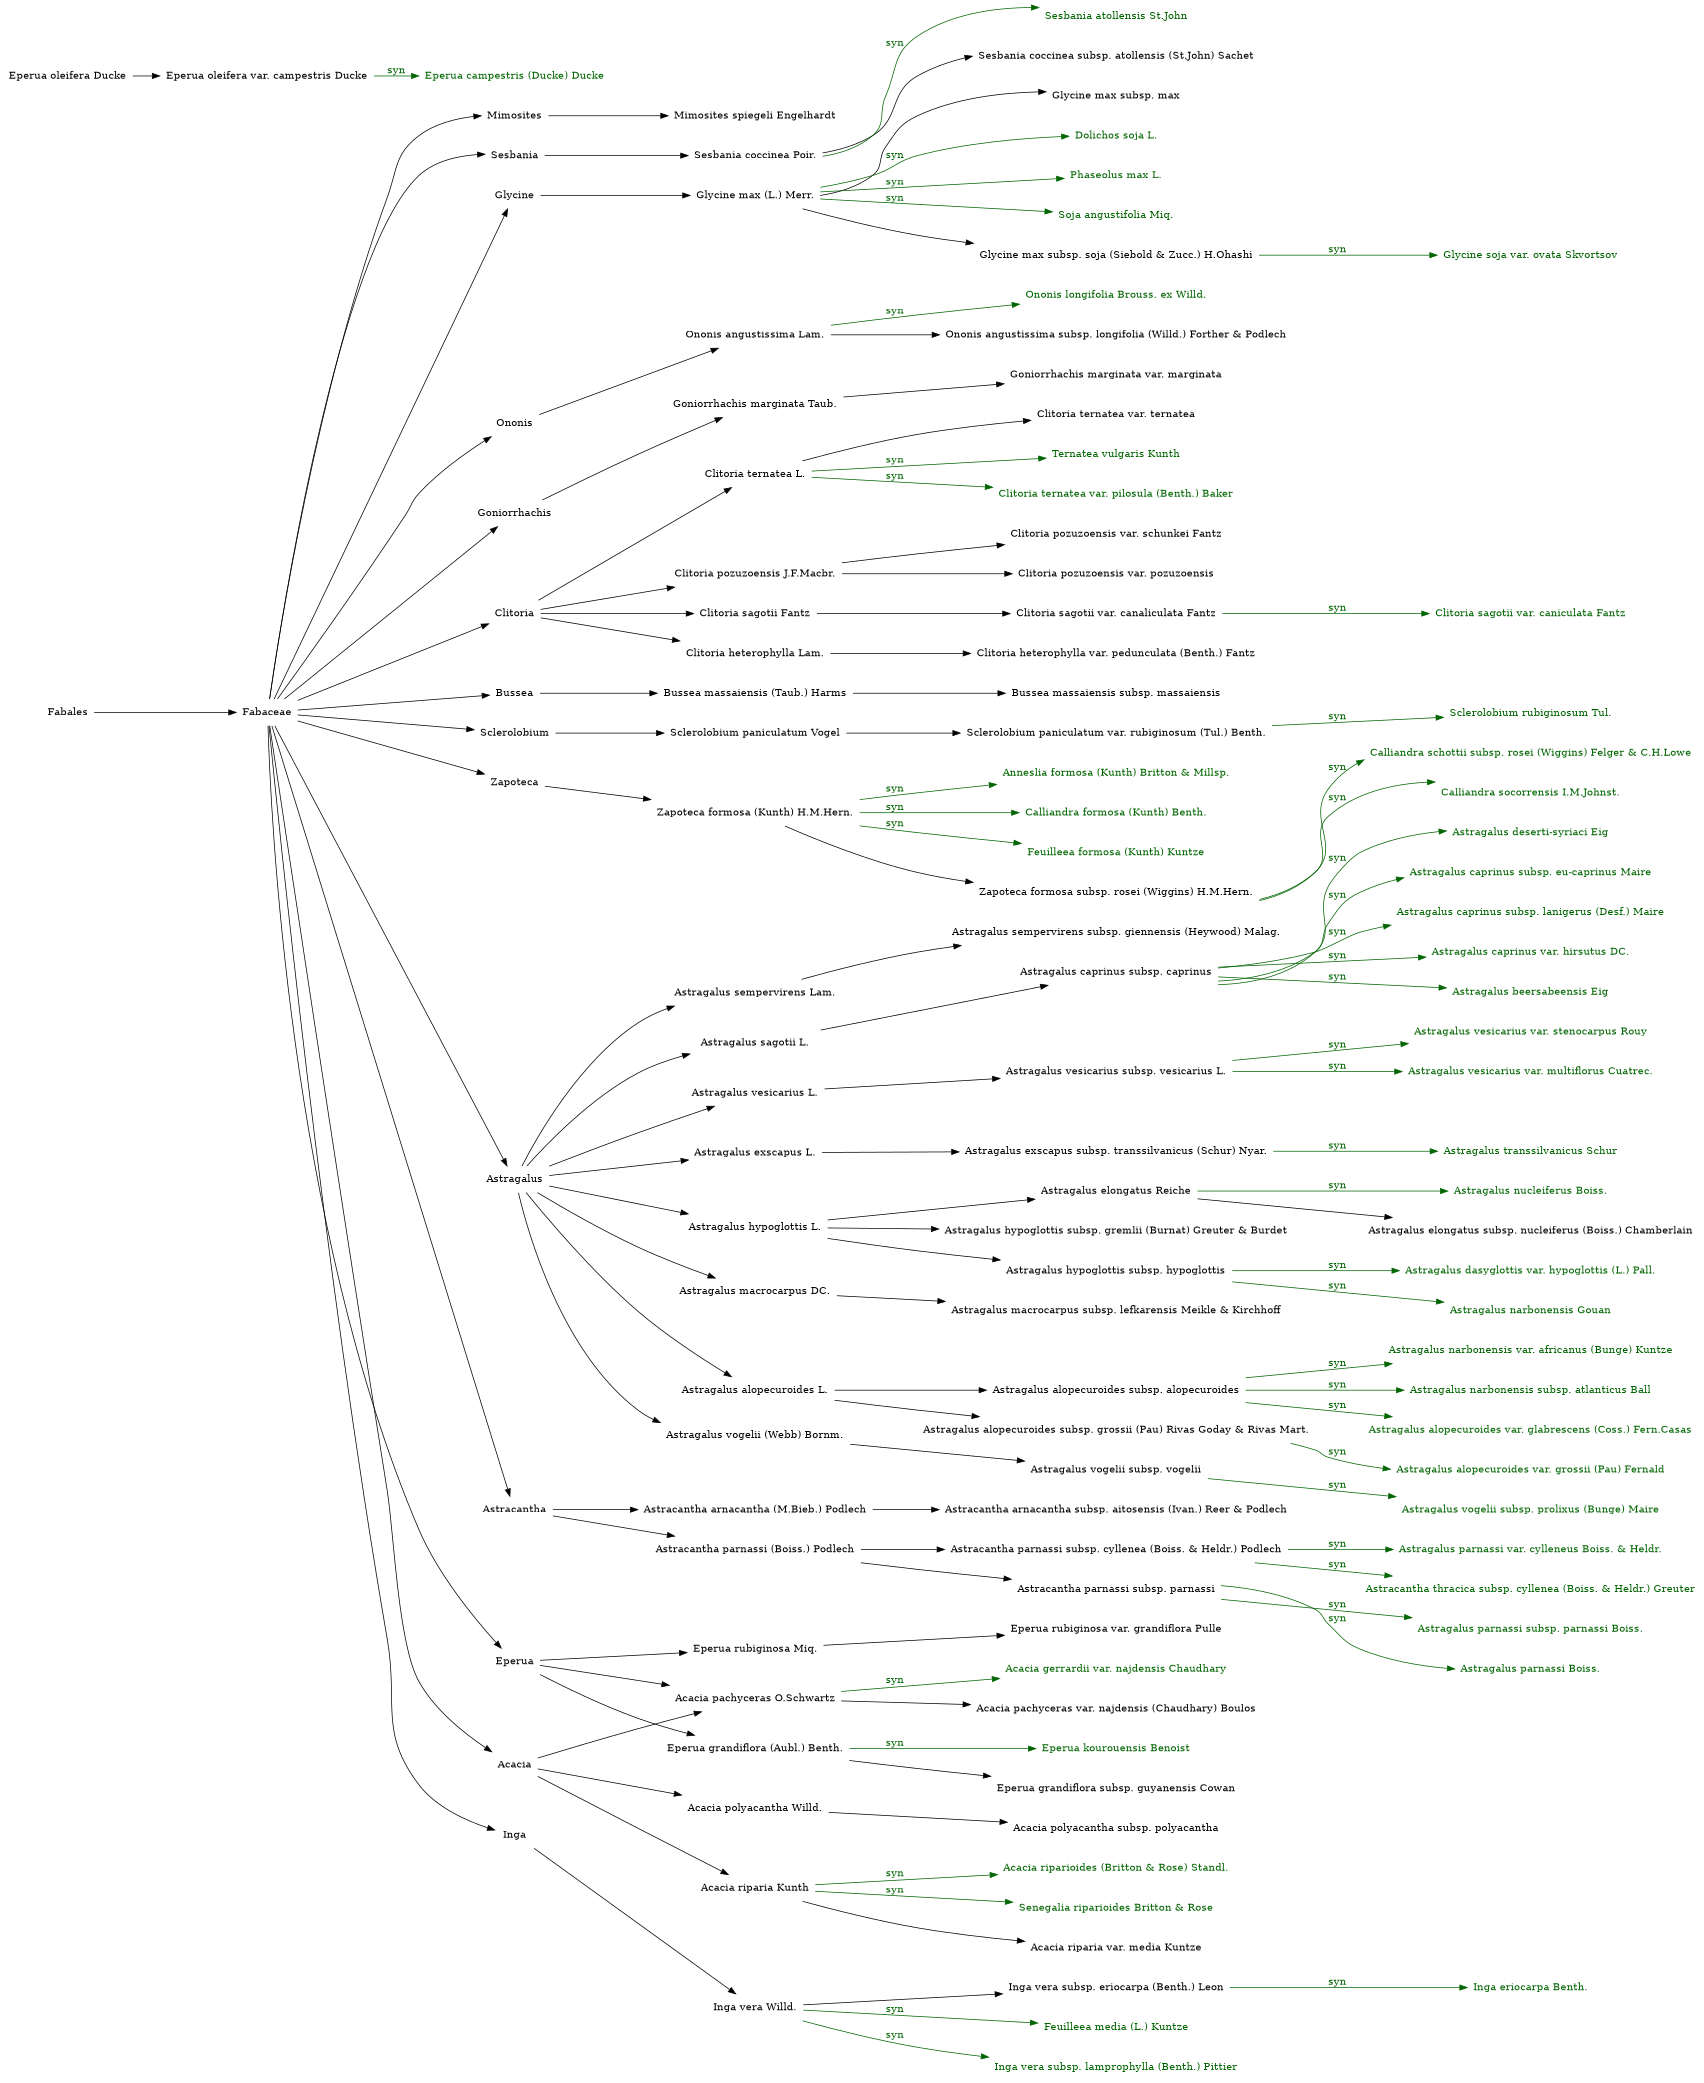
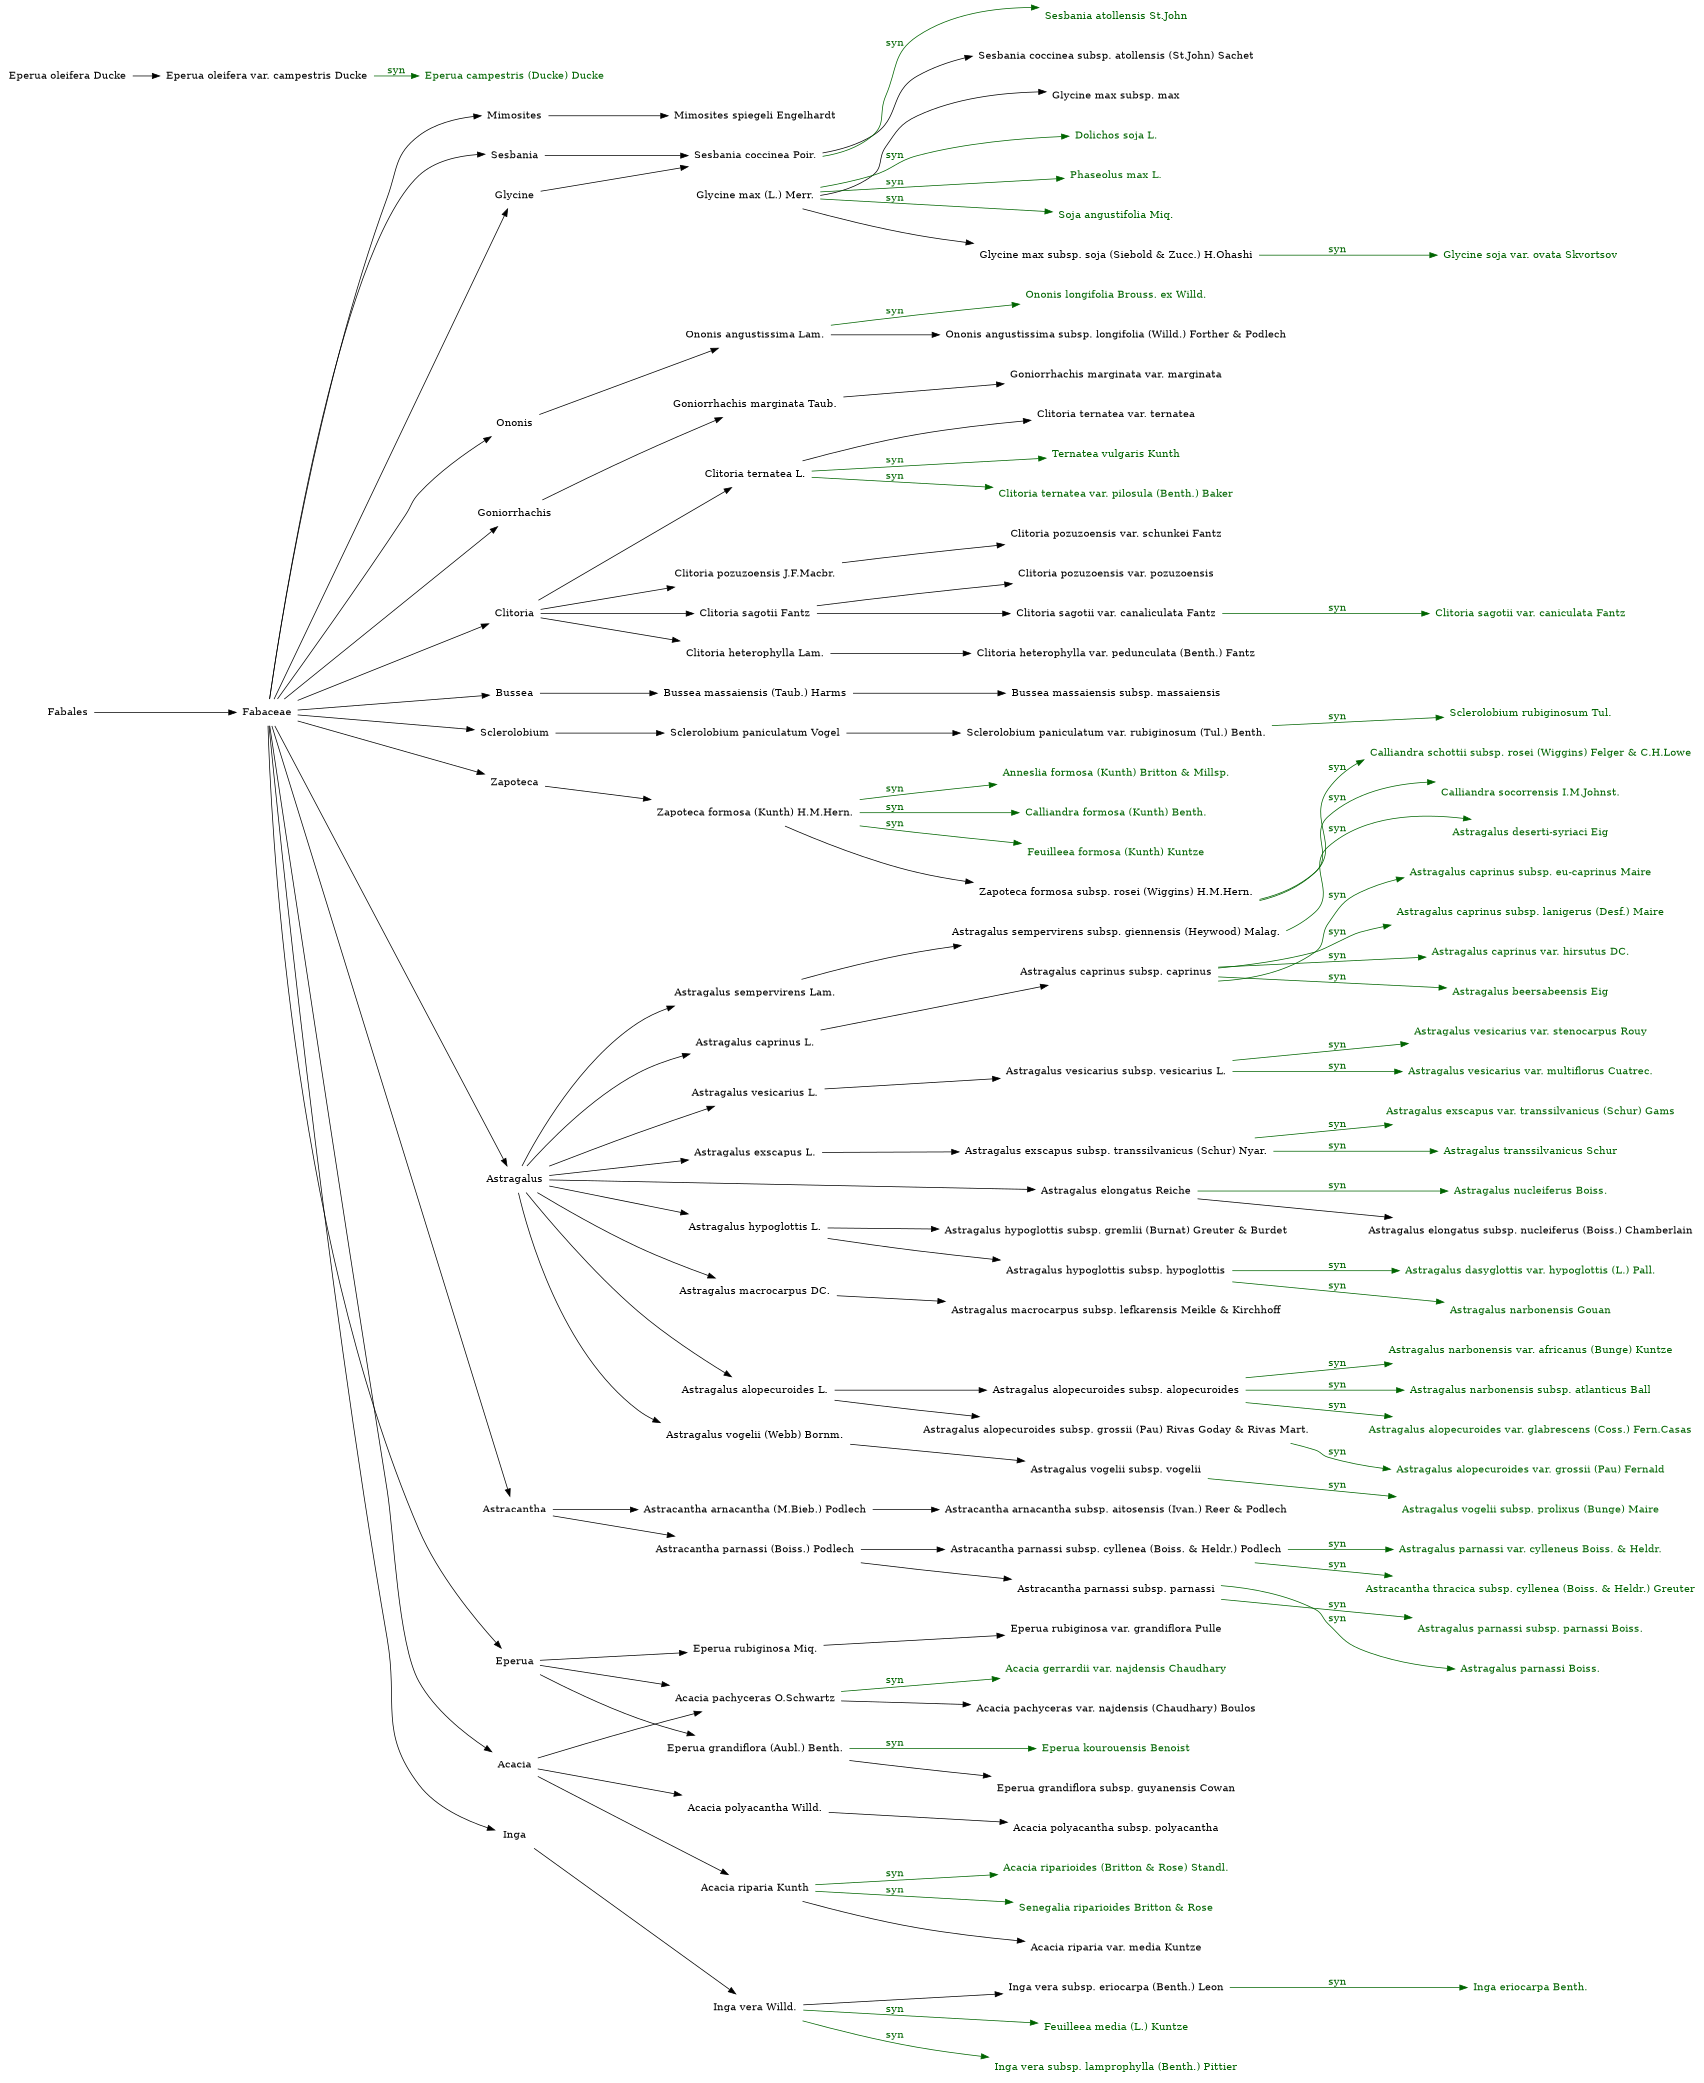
(612, 195) -> (611, 180)
(923, 574) -> (911, 594)
(1324, 908) -> (1343, 836)
(755, 1043) -> (755, 1043)
none -> (1531, 1111)
(928, 1210) -> (788, 1185)
